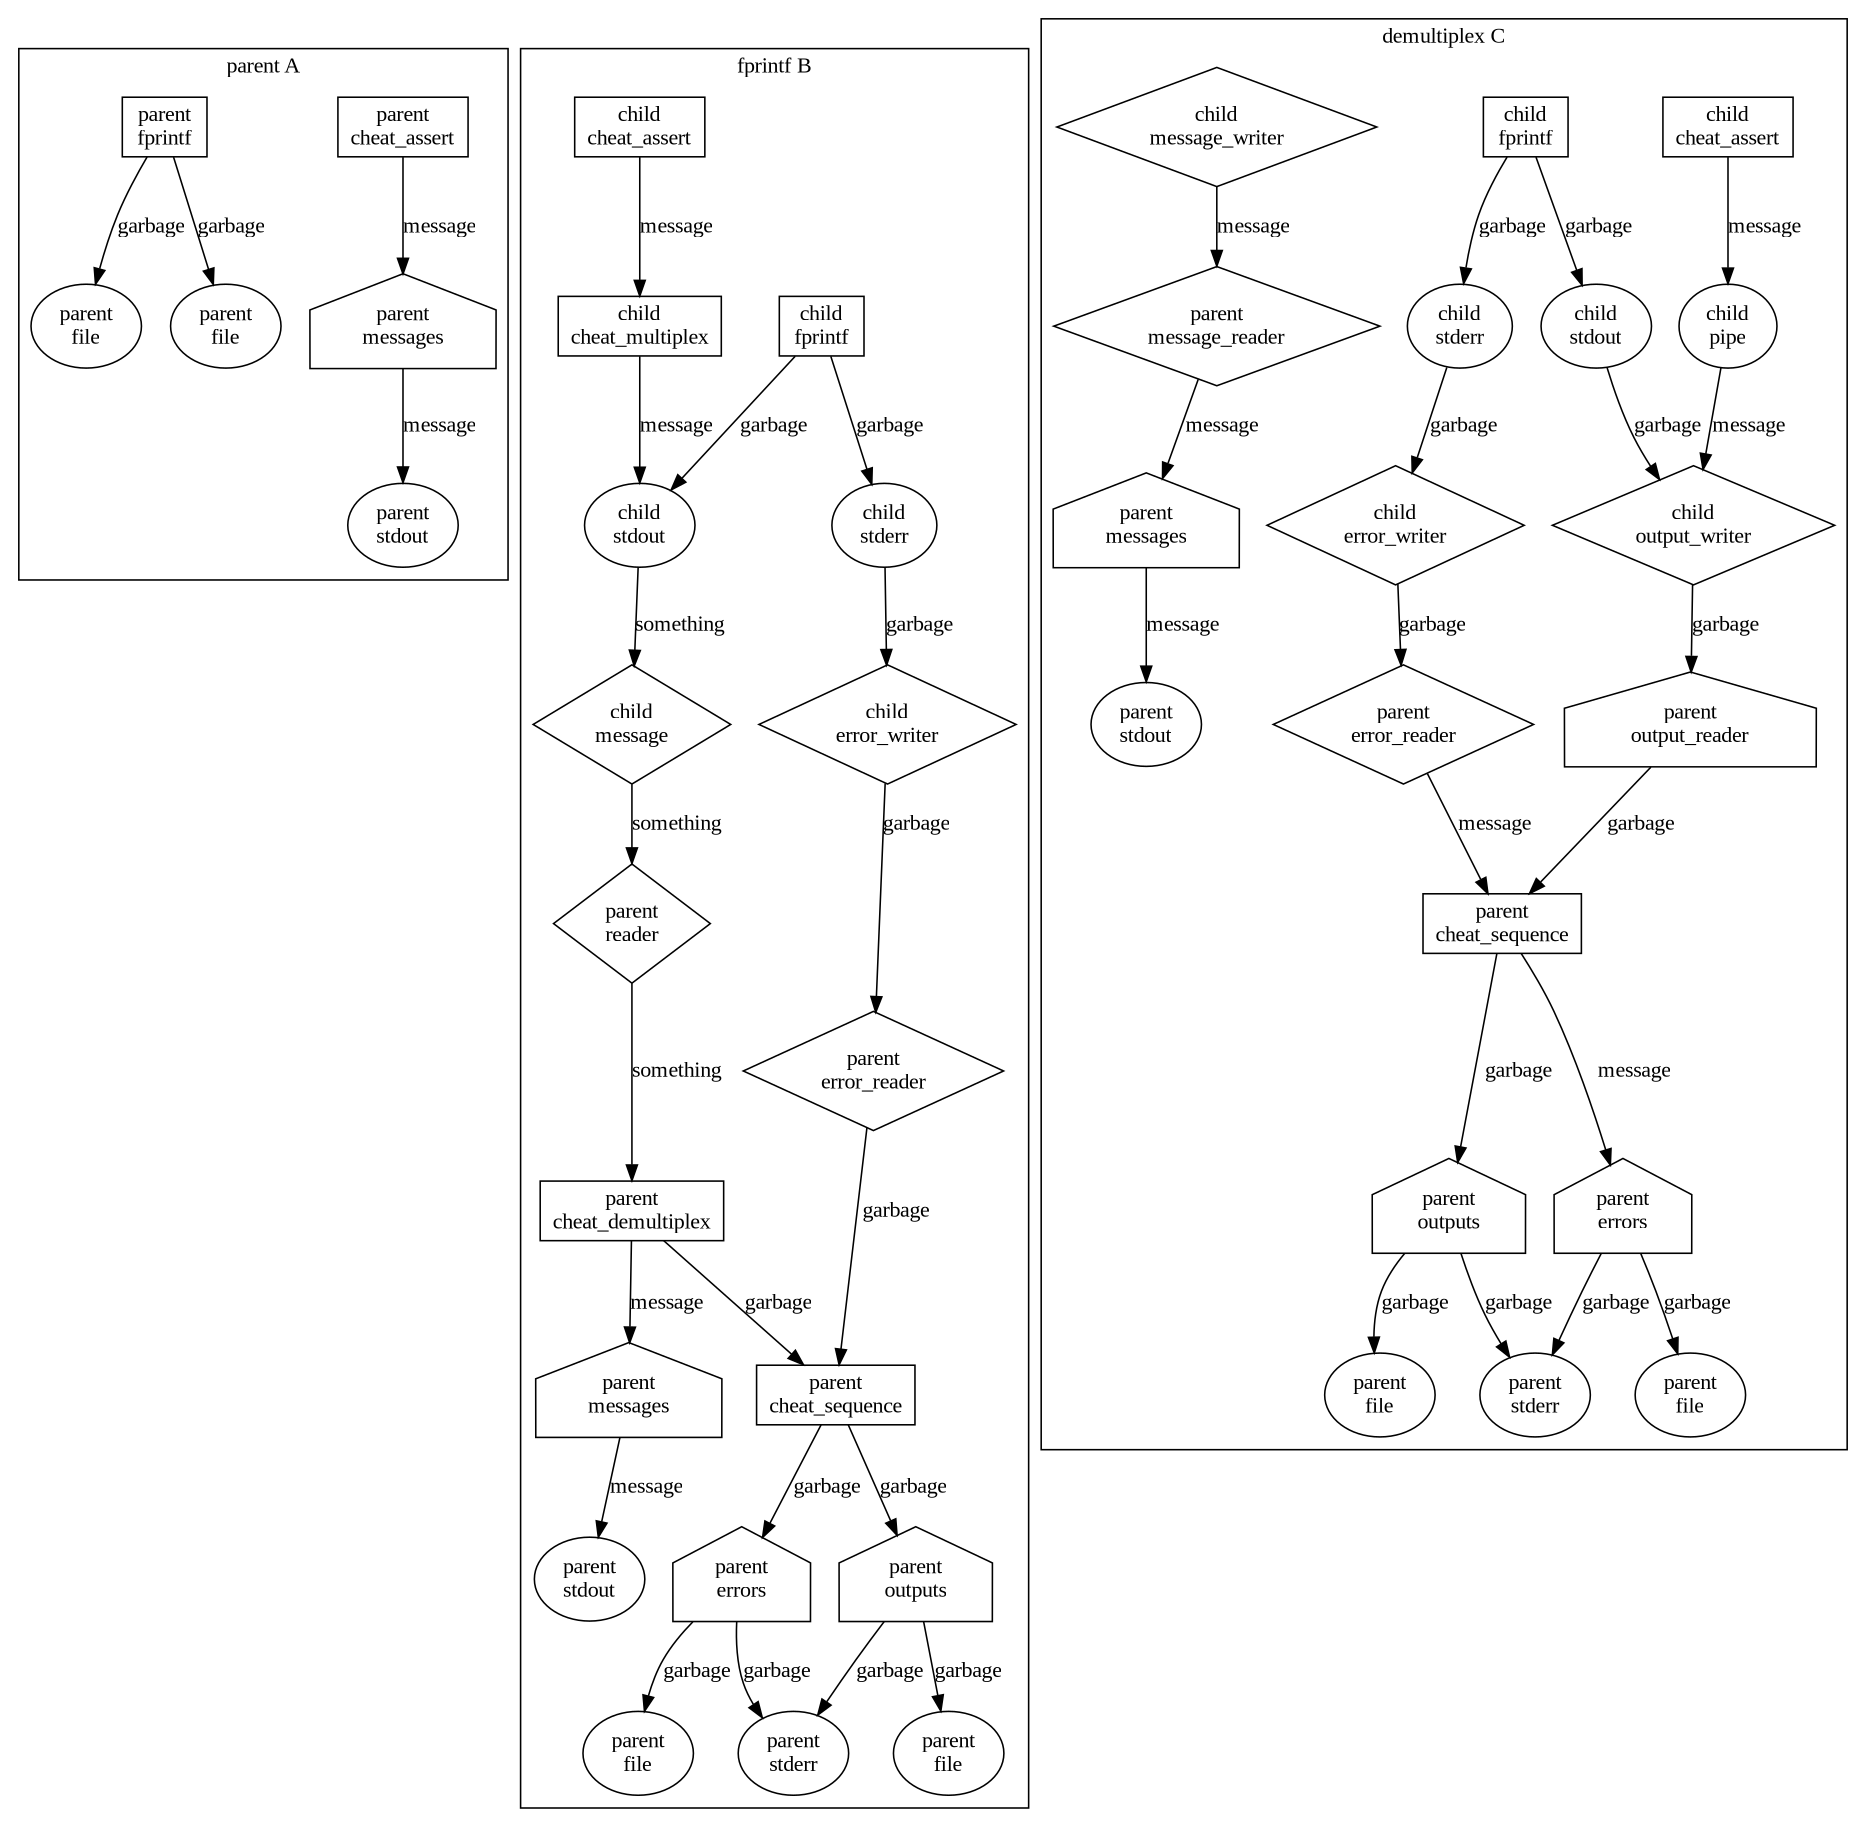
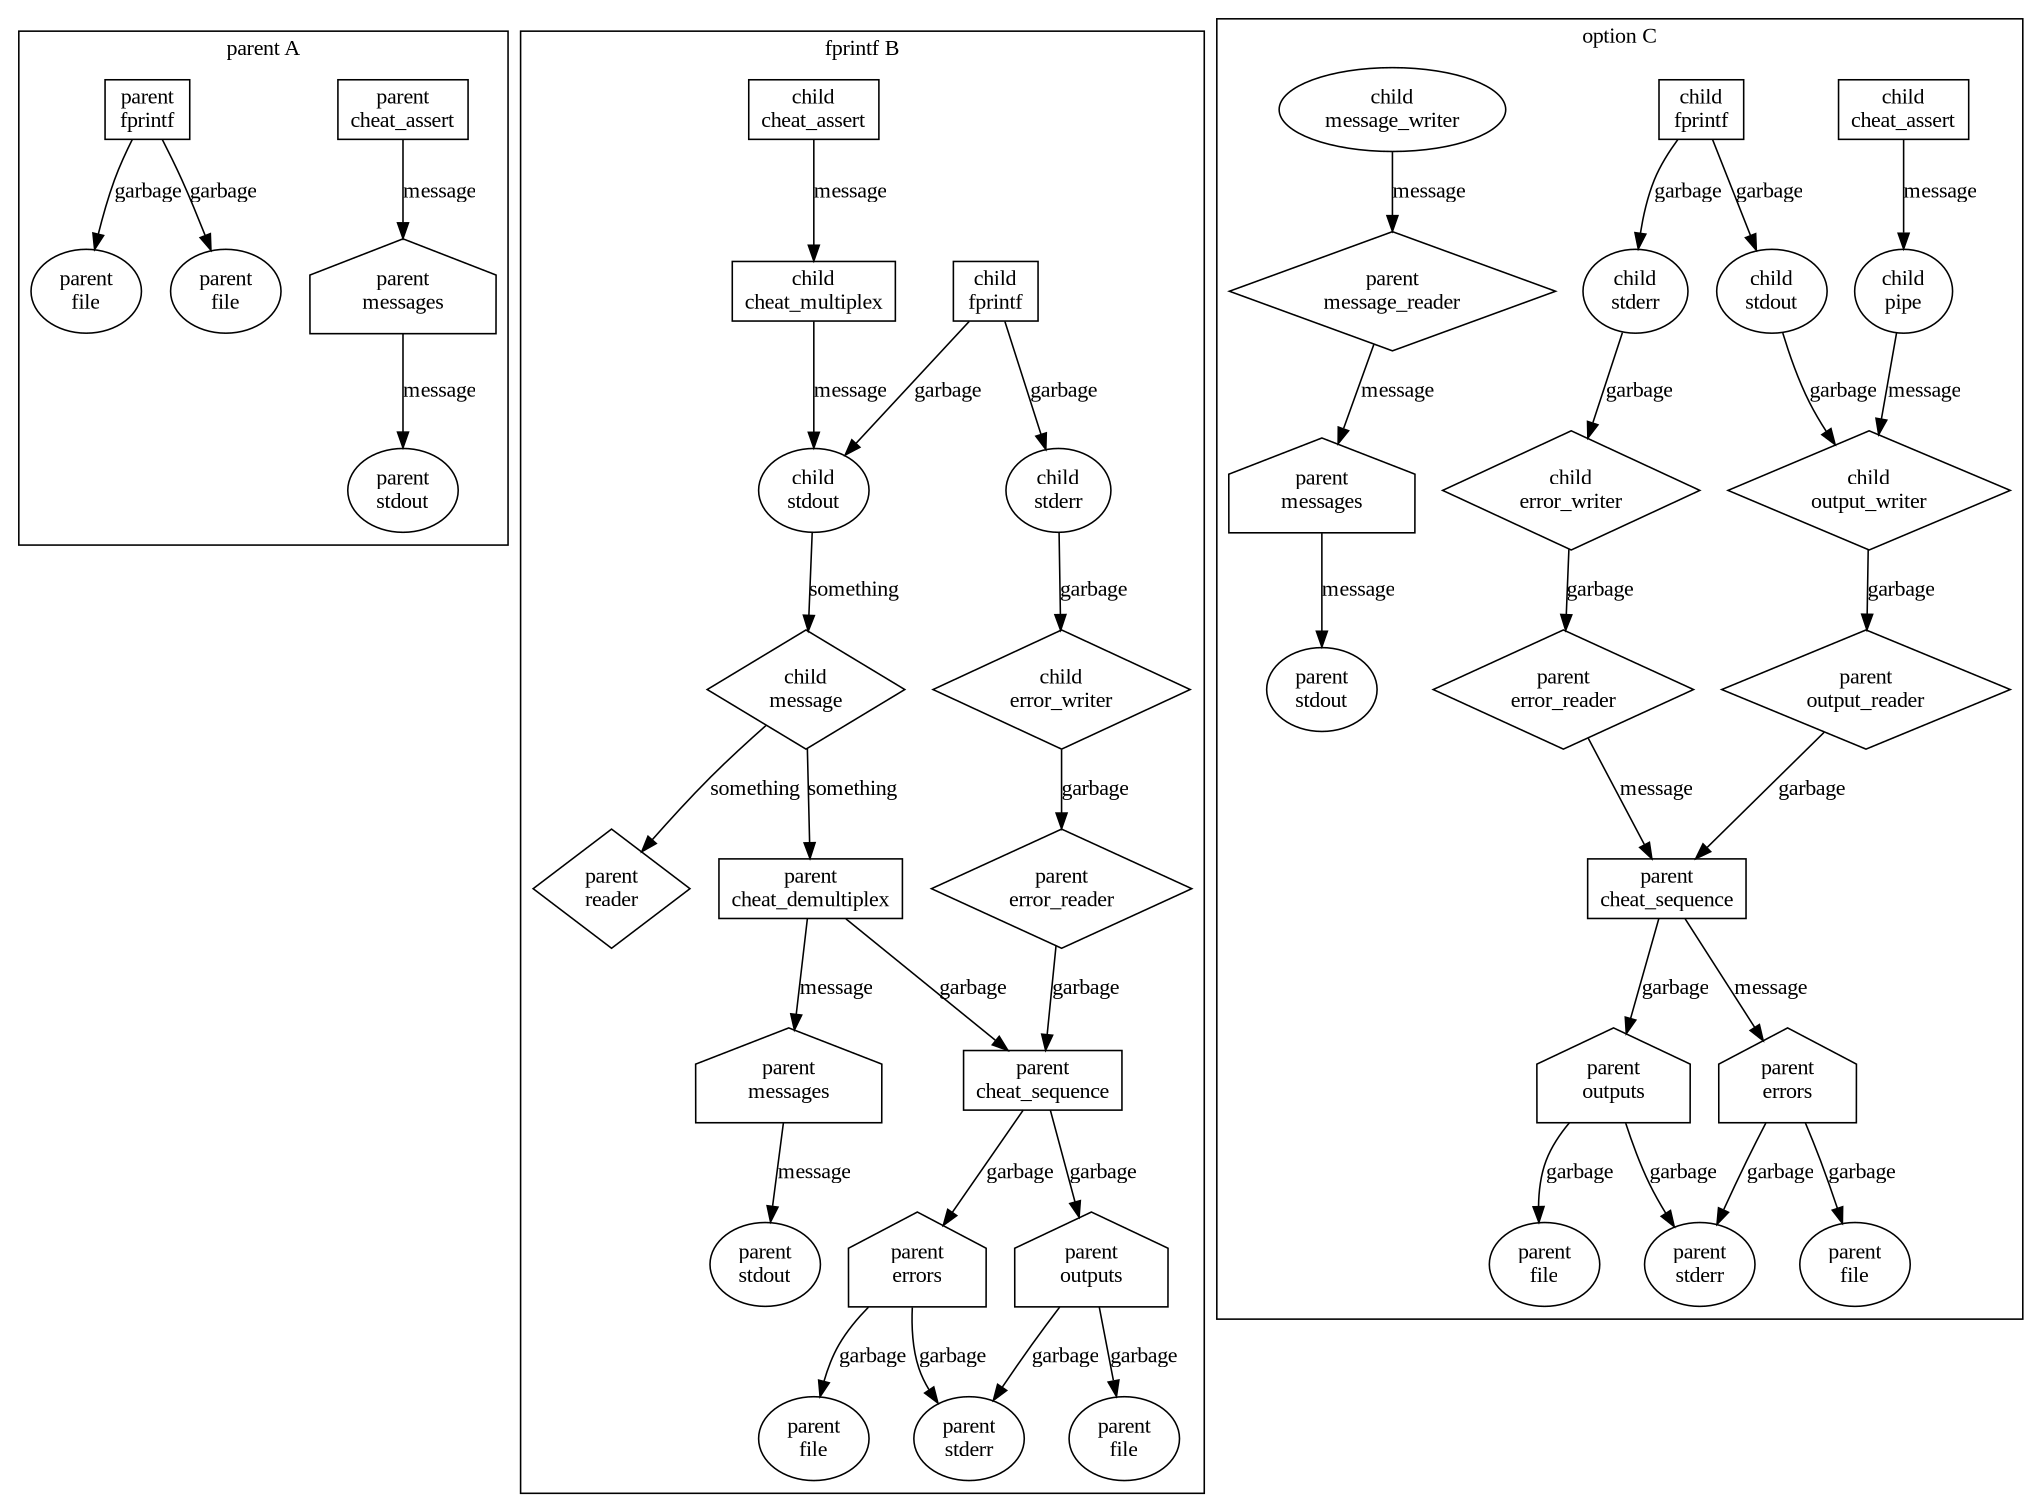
(1444, 37) -> (1620, 37)
(1217, 127) -> (1392, 110)
(1690, 724) -> (1866, 690)
(632, 1074) -> (808, 795)
